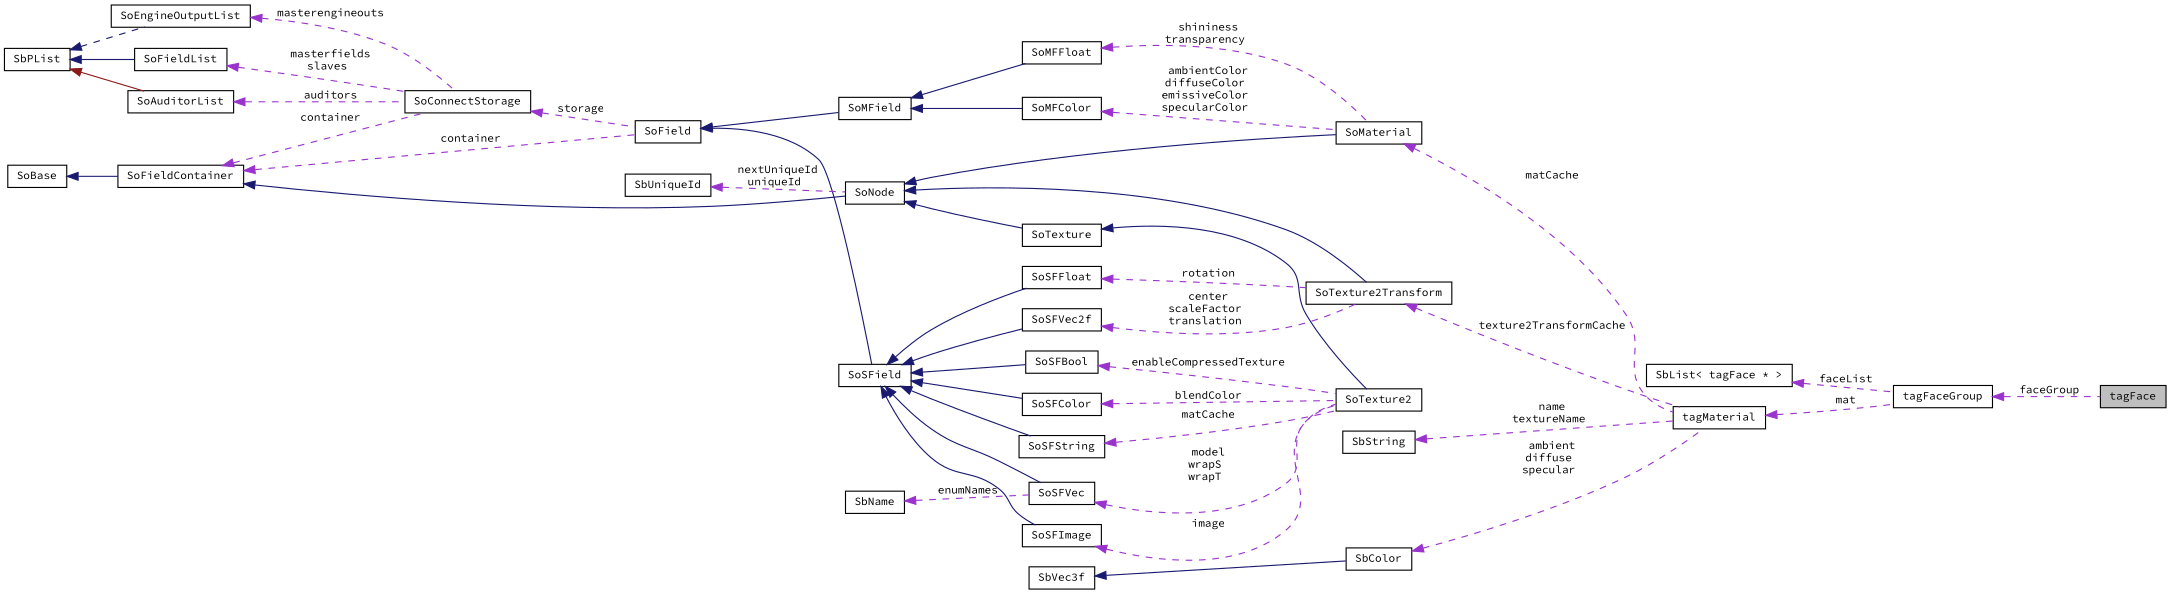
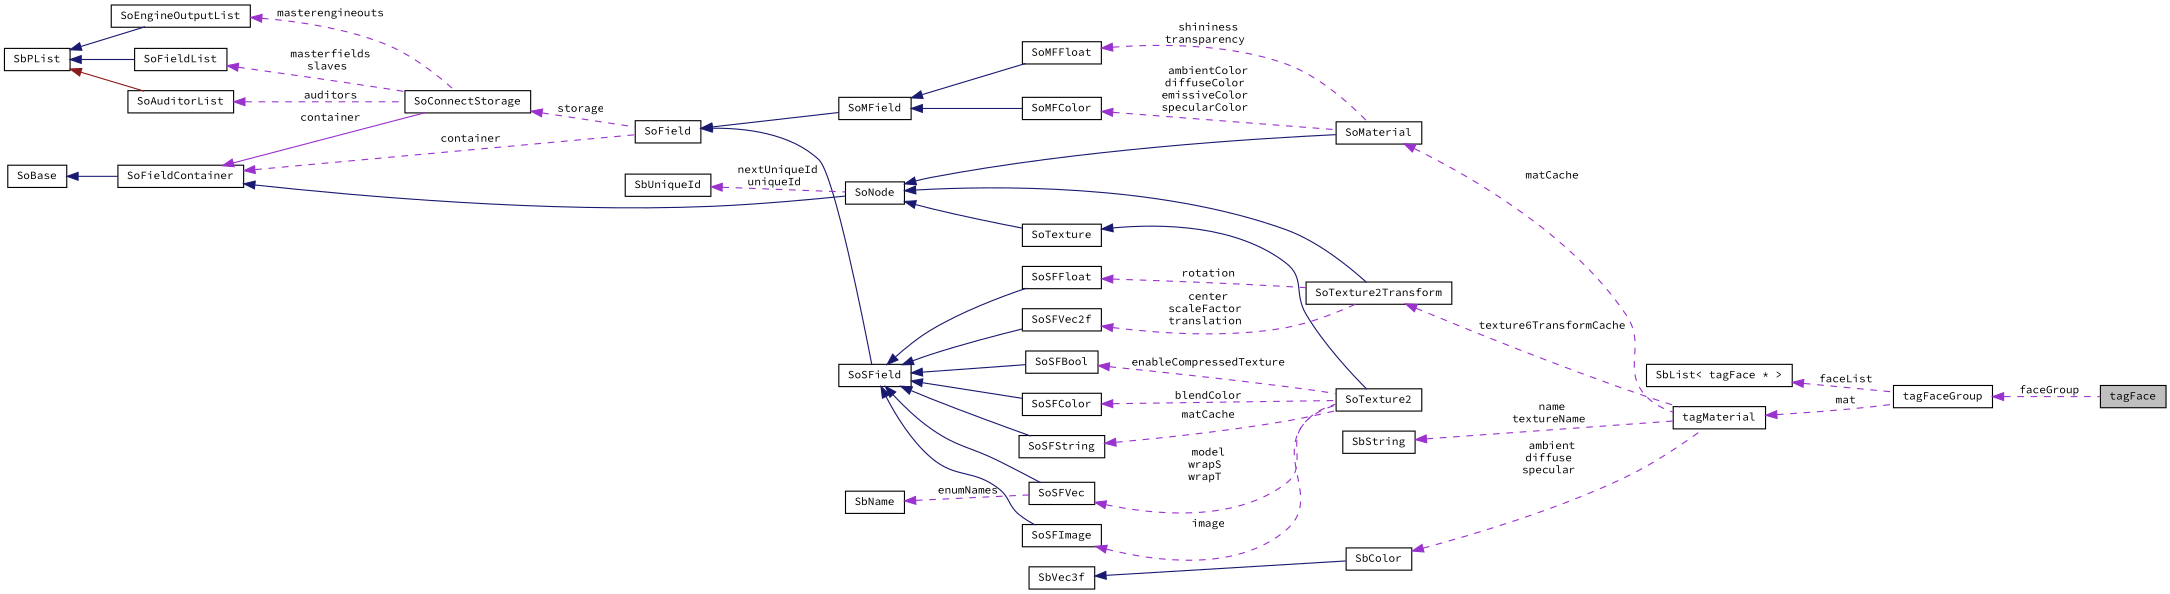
(113, 37) -> (113, 37)
(330, 138) -> (330, 138)
(1549, 326) -> (1549, 326)
